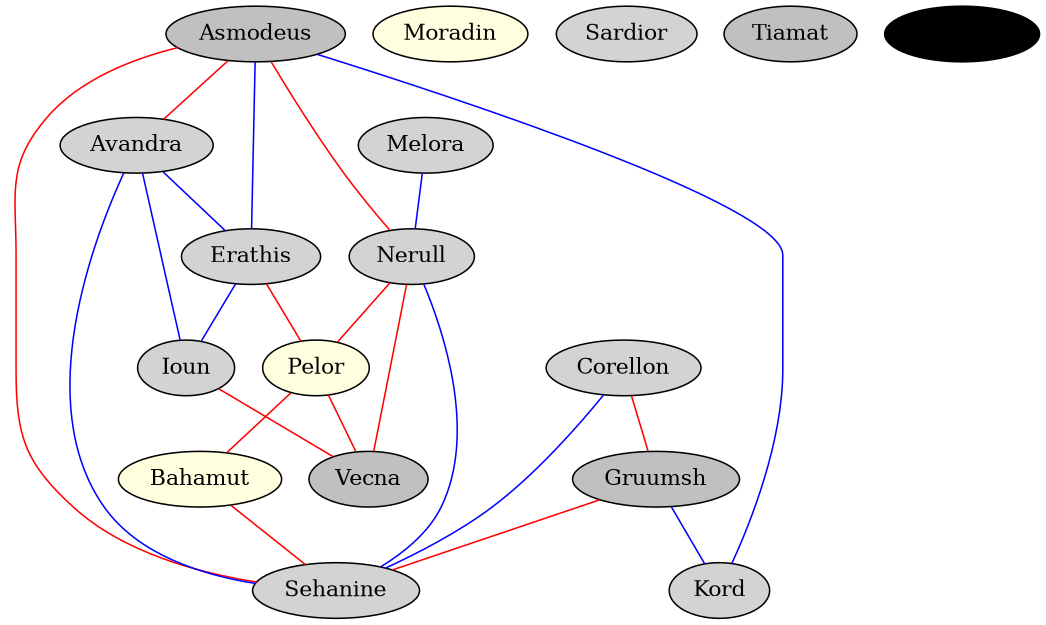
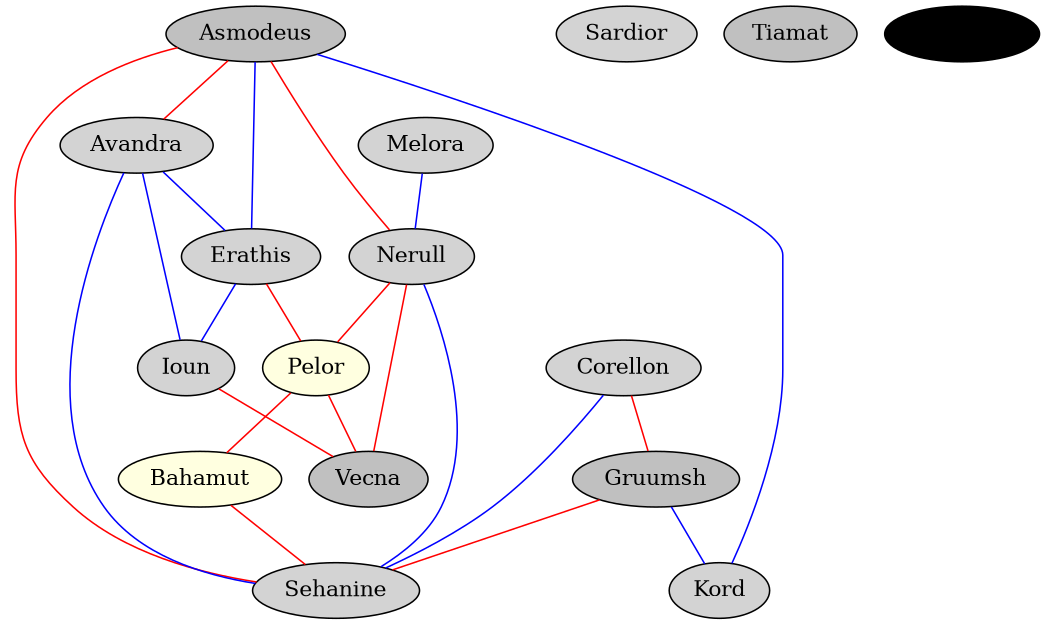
(450, 34) -> none
